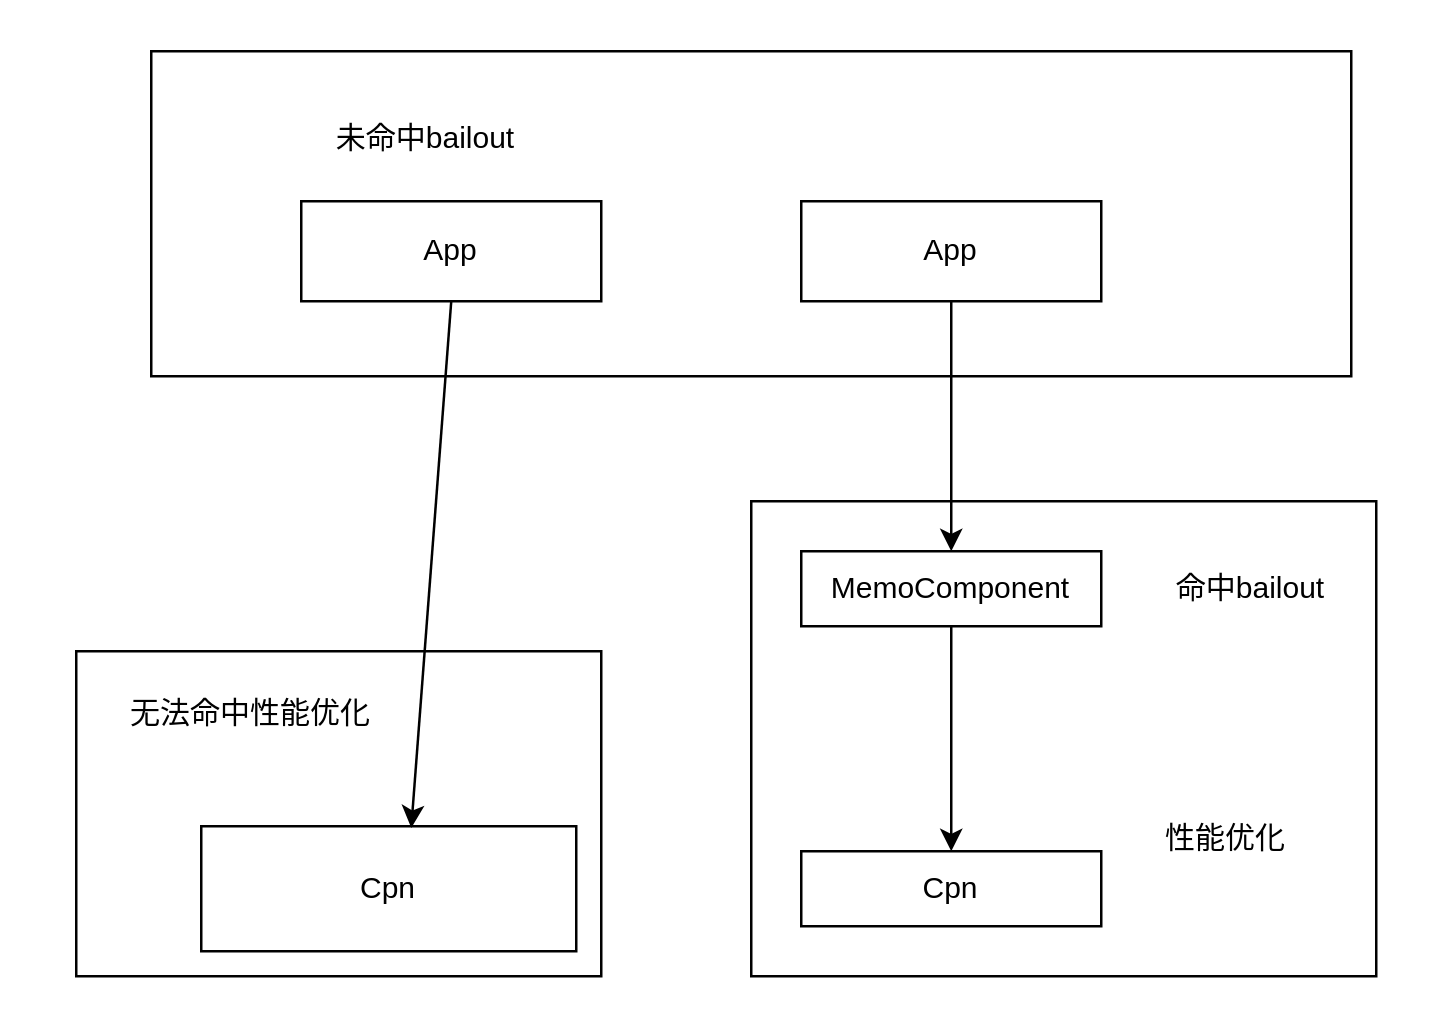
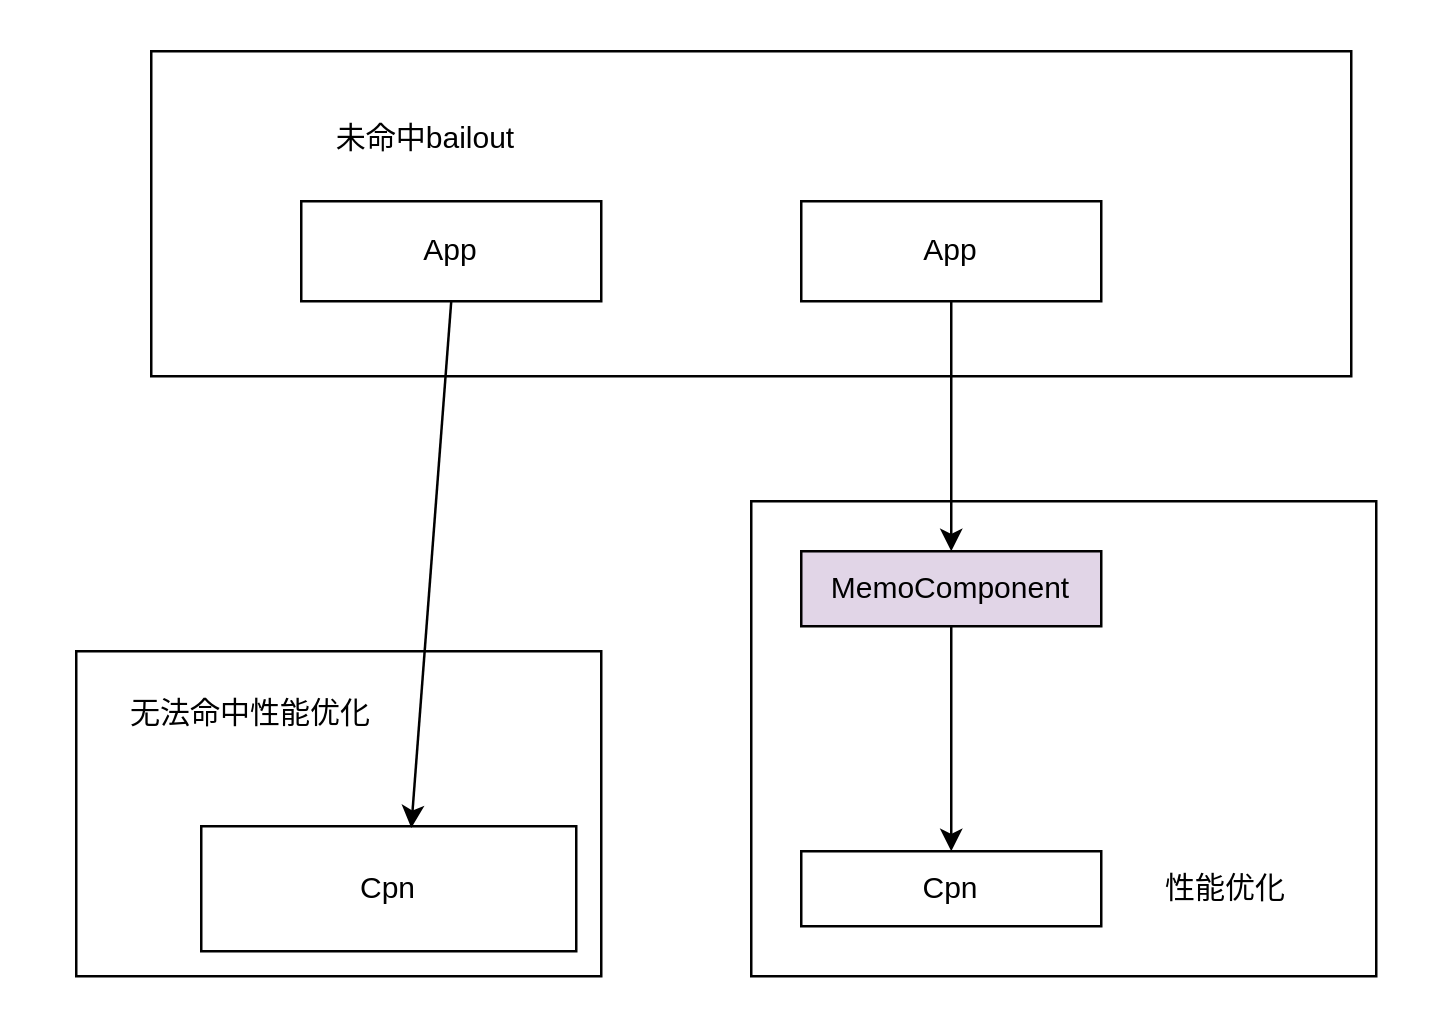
(951, 589) -> (951, 589)
(1251, 589) -> none
(1226, 839) -> (1226, 889)
